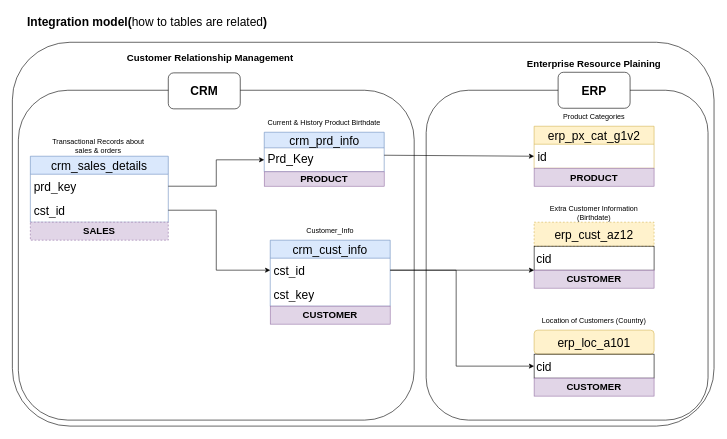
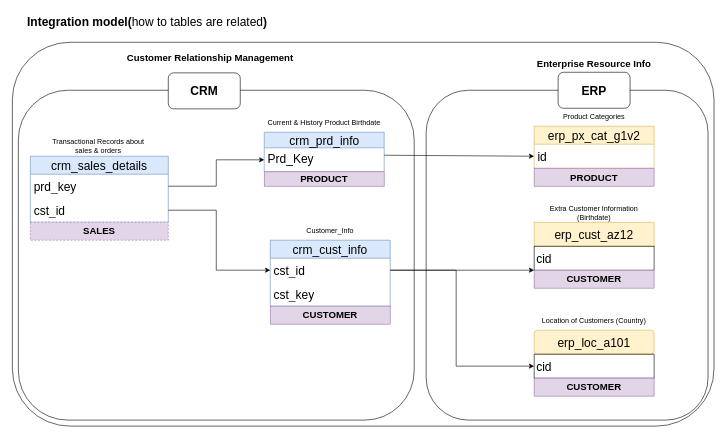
(594, 64) -> (594, 64)
(594, 234) -> (594, 234)
